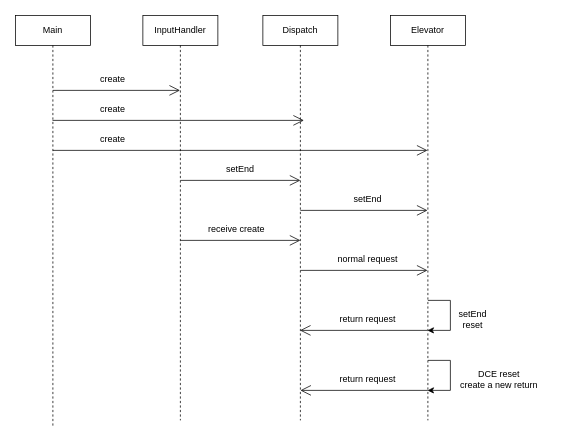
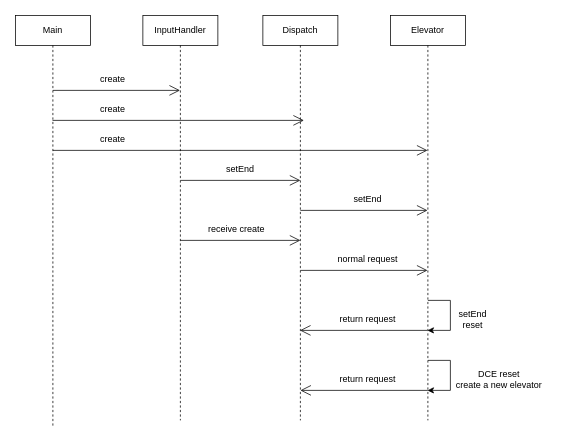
(499, 379) -> (499, 379)
